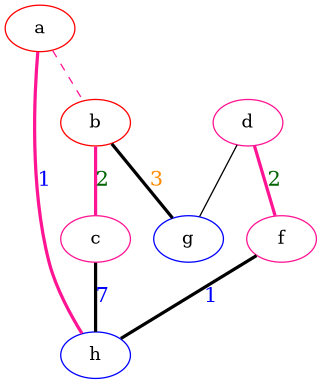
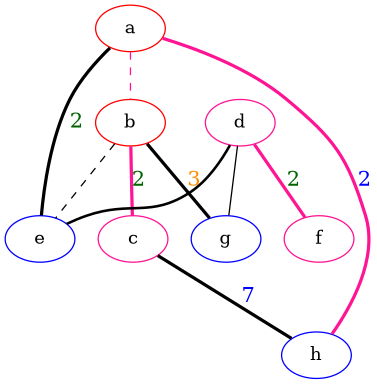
(45, 181) -> (365, 181)
none -> (40, 239)
(189, 297) -> none
